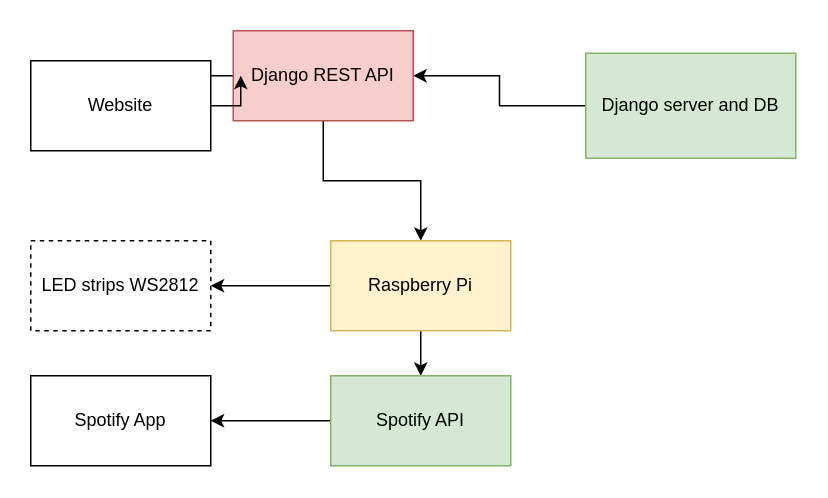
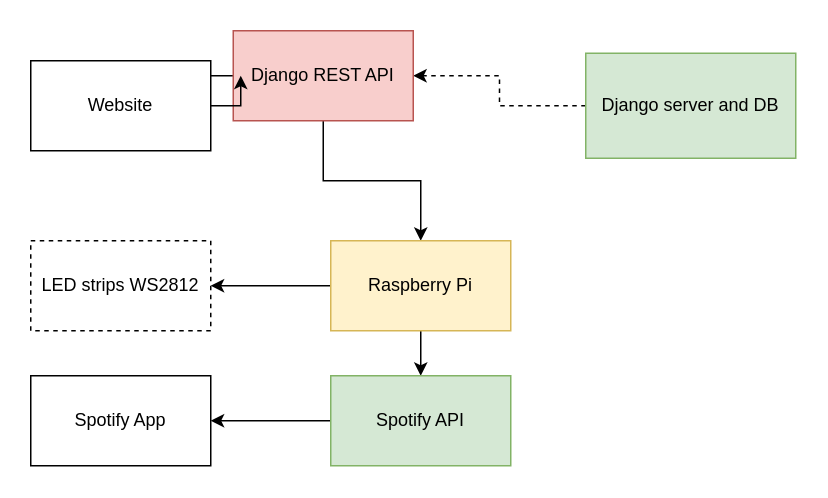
(500, 95) -> (500, 95)
